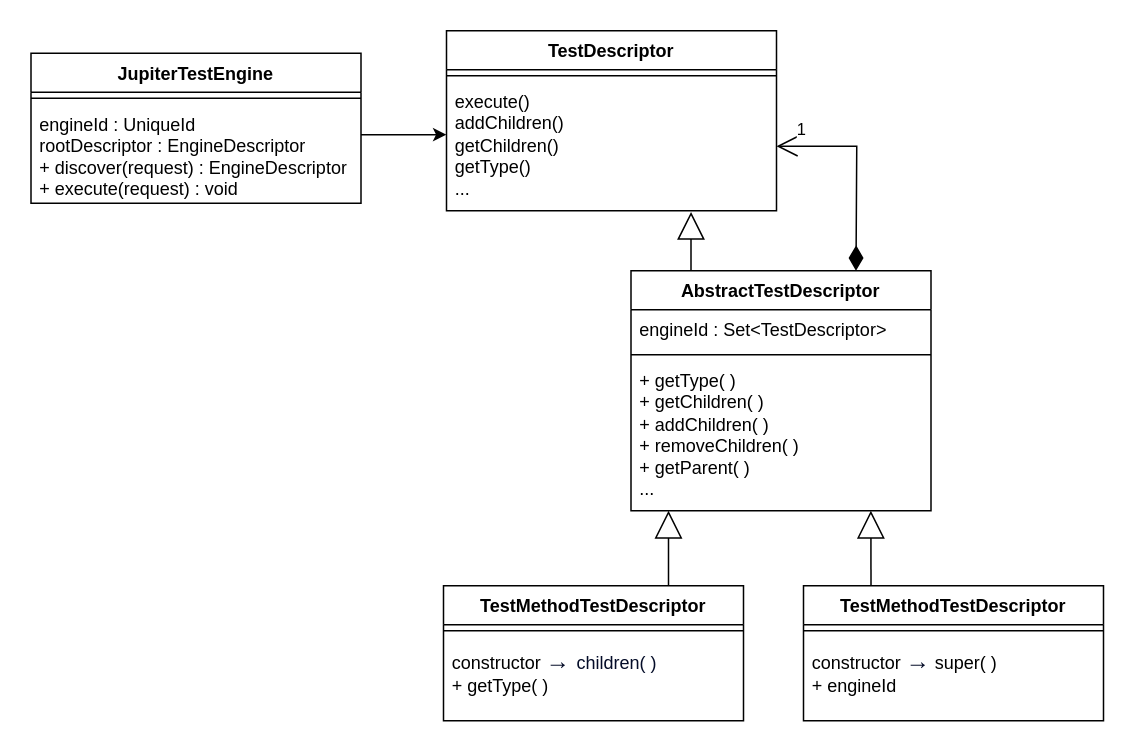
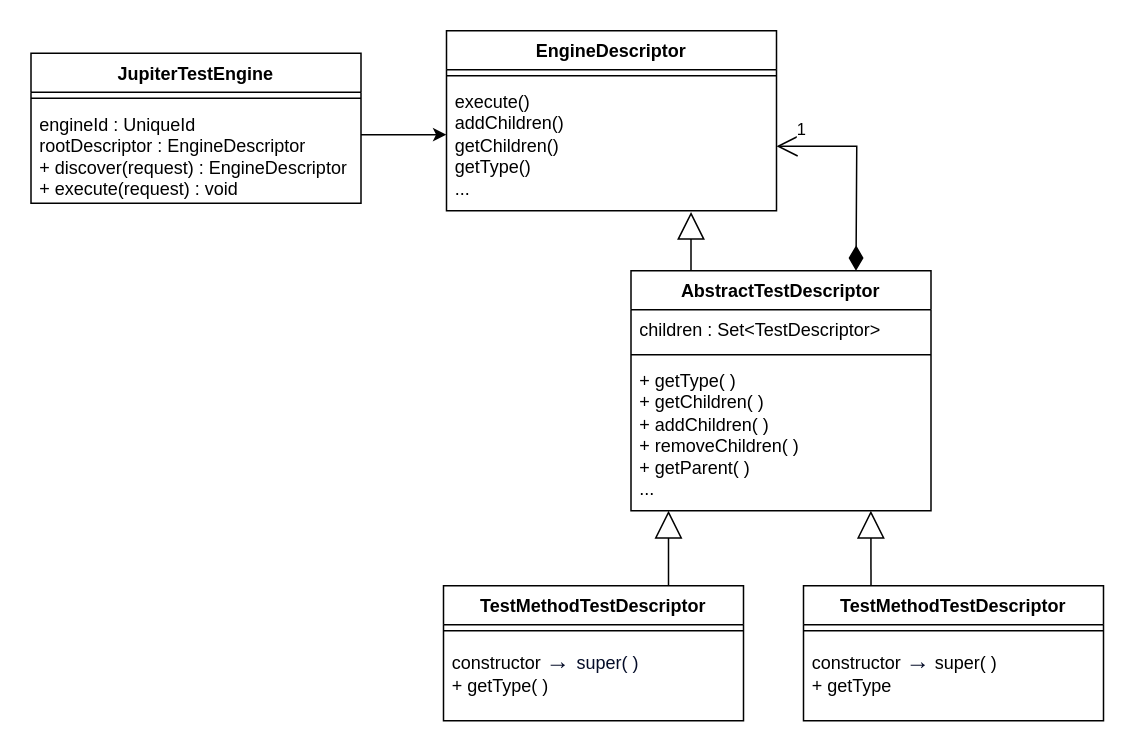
(611, 52) -> (611, 52)
(779, 331) -> (777, 331)
(569, 669) -> (558, 669)
(921, 669) -> (921, 669)
